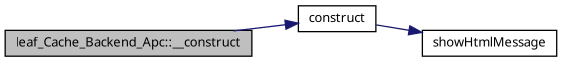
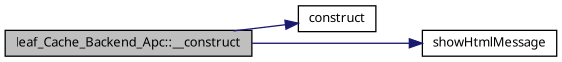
(393, 28) -> (331, 43)
